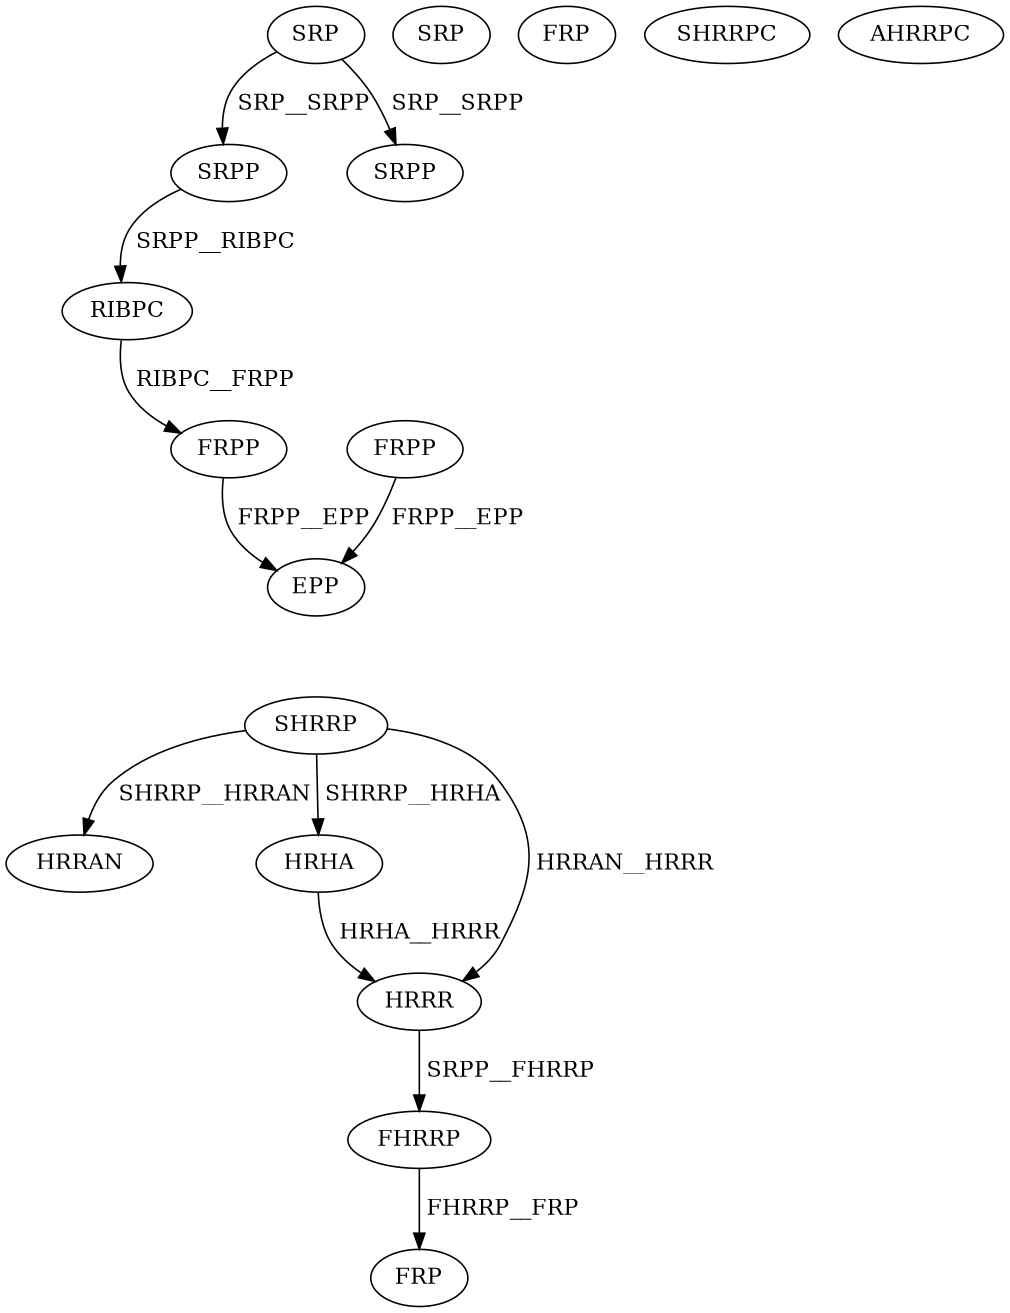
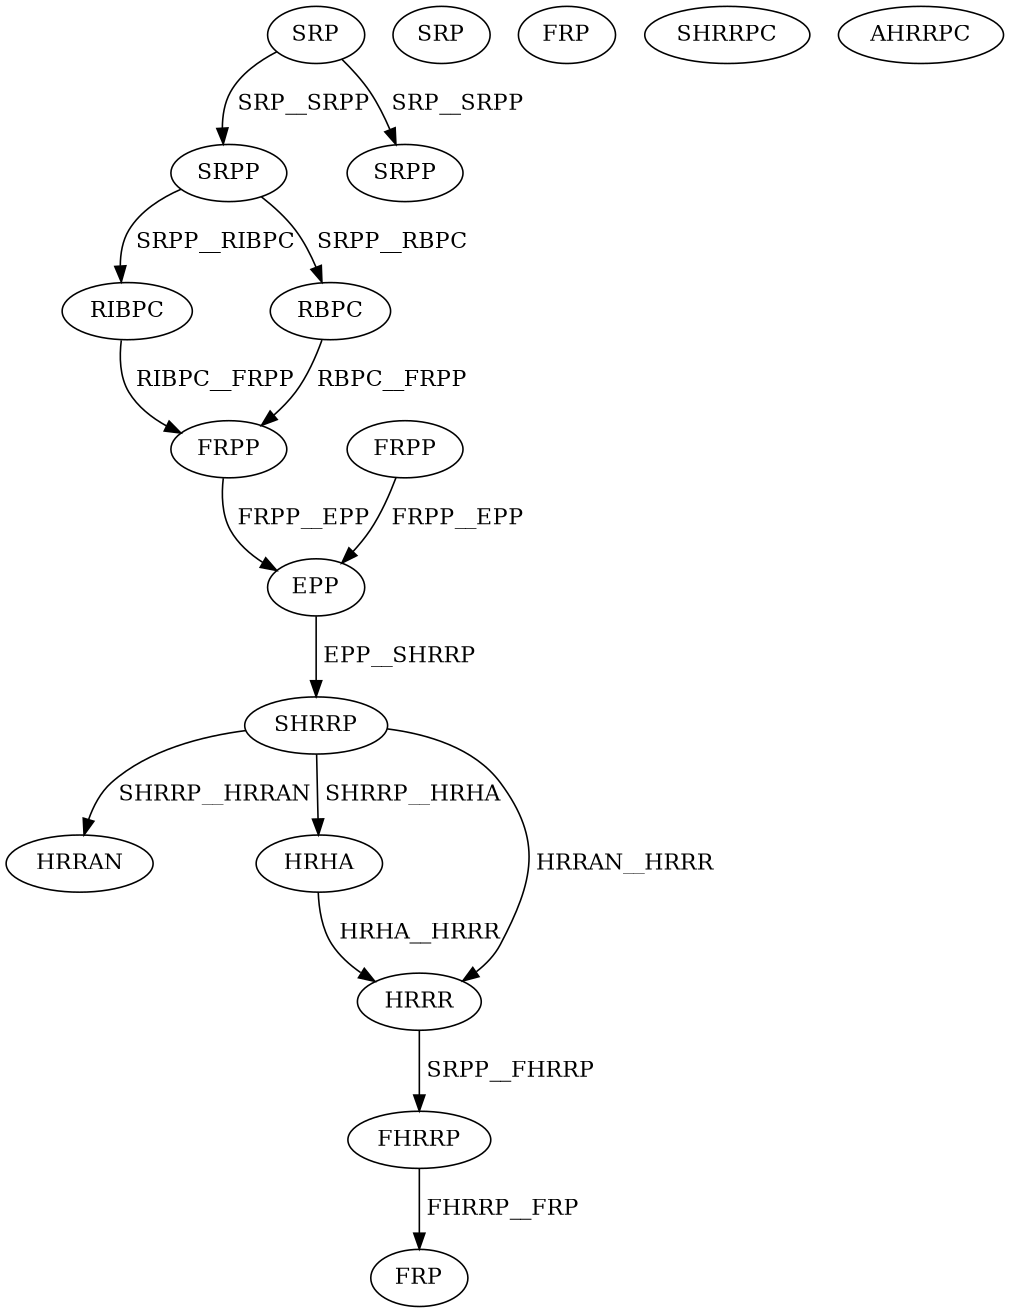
none -> (330, 311)
none -> (316, 648)
